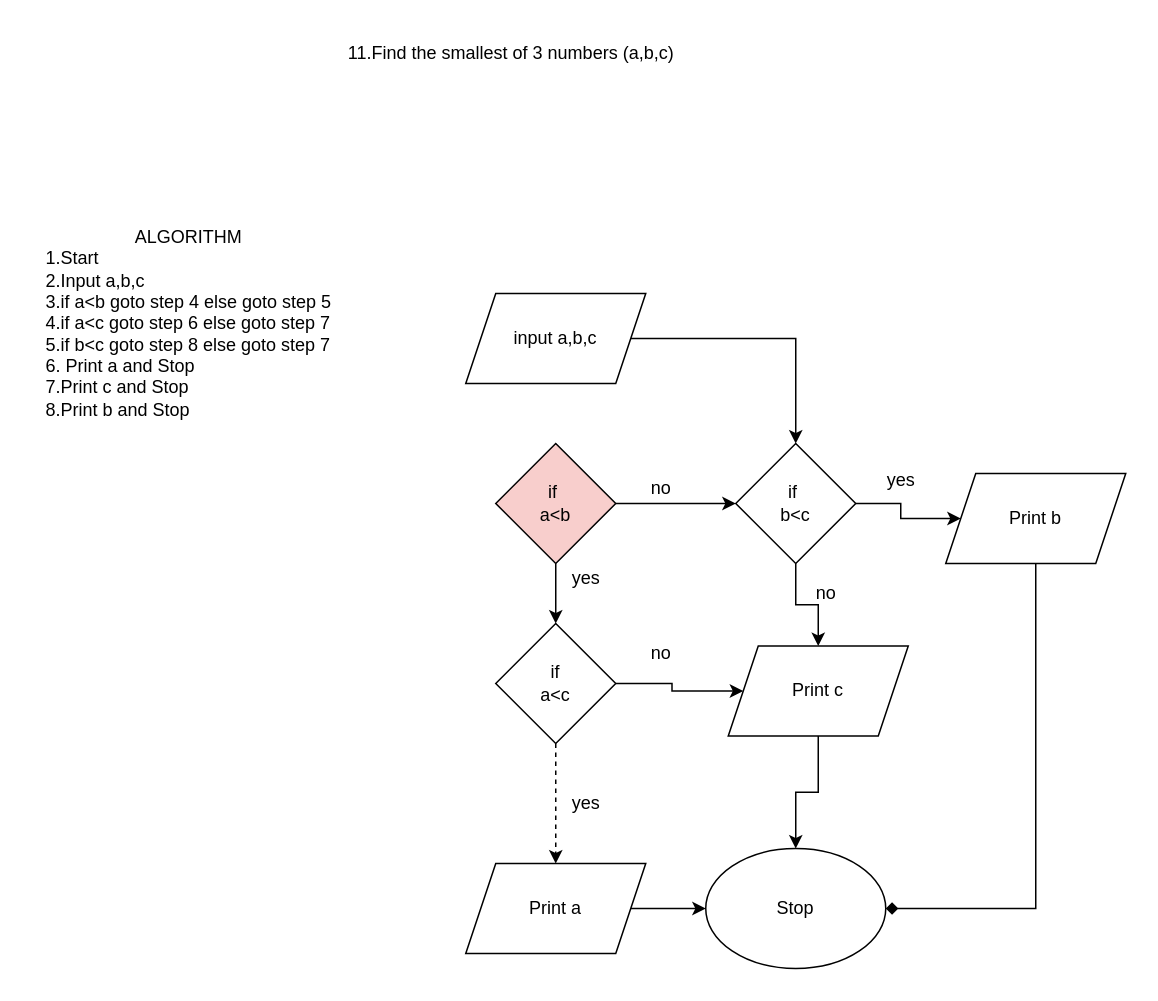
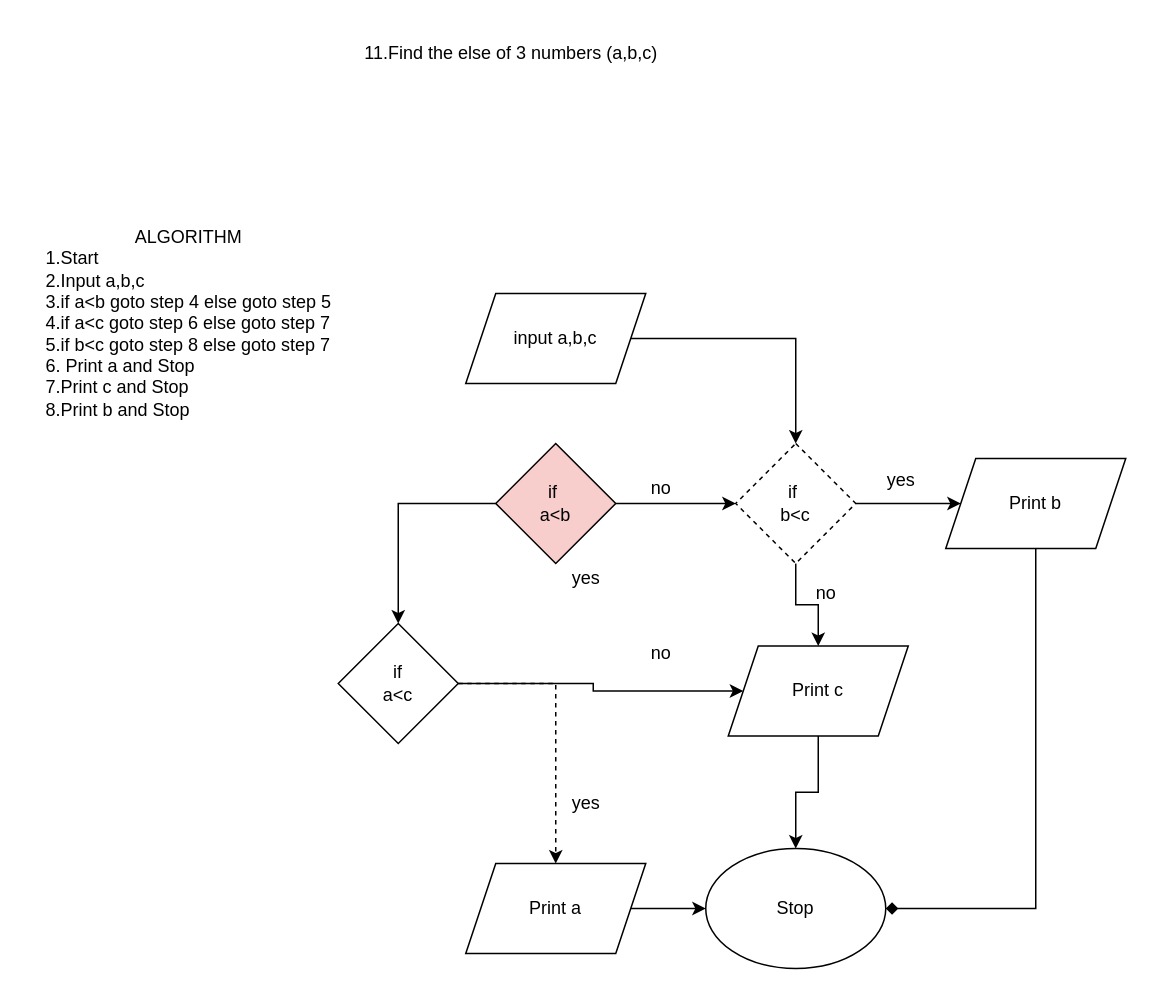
(512, 53) -> (512, 53)
(796, 503) -> (796, 503)
(1036, 518) -> (1036, 503)
(556, 683) -> (398, 683)
